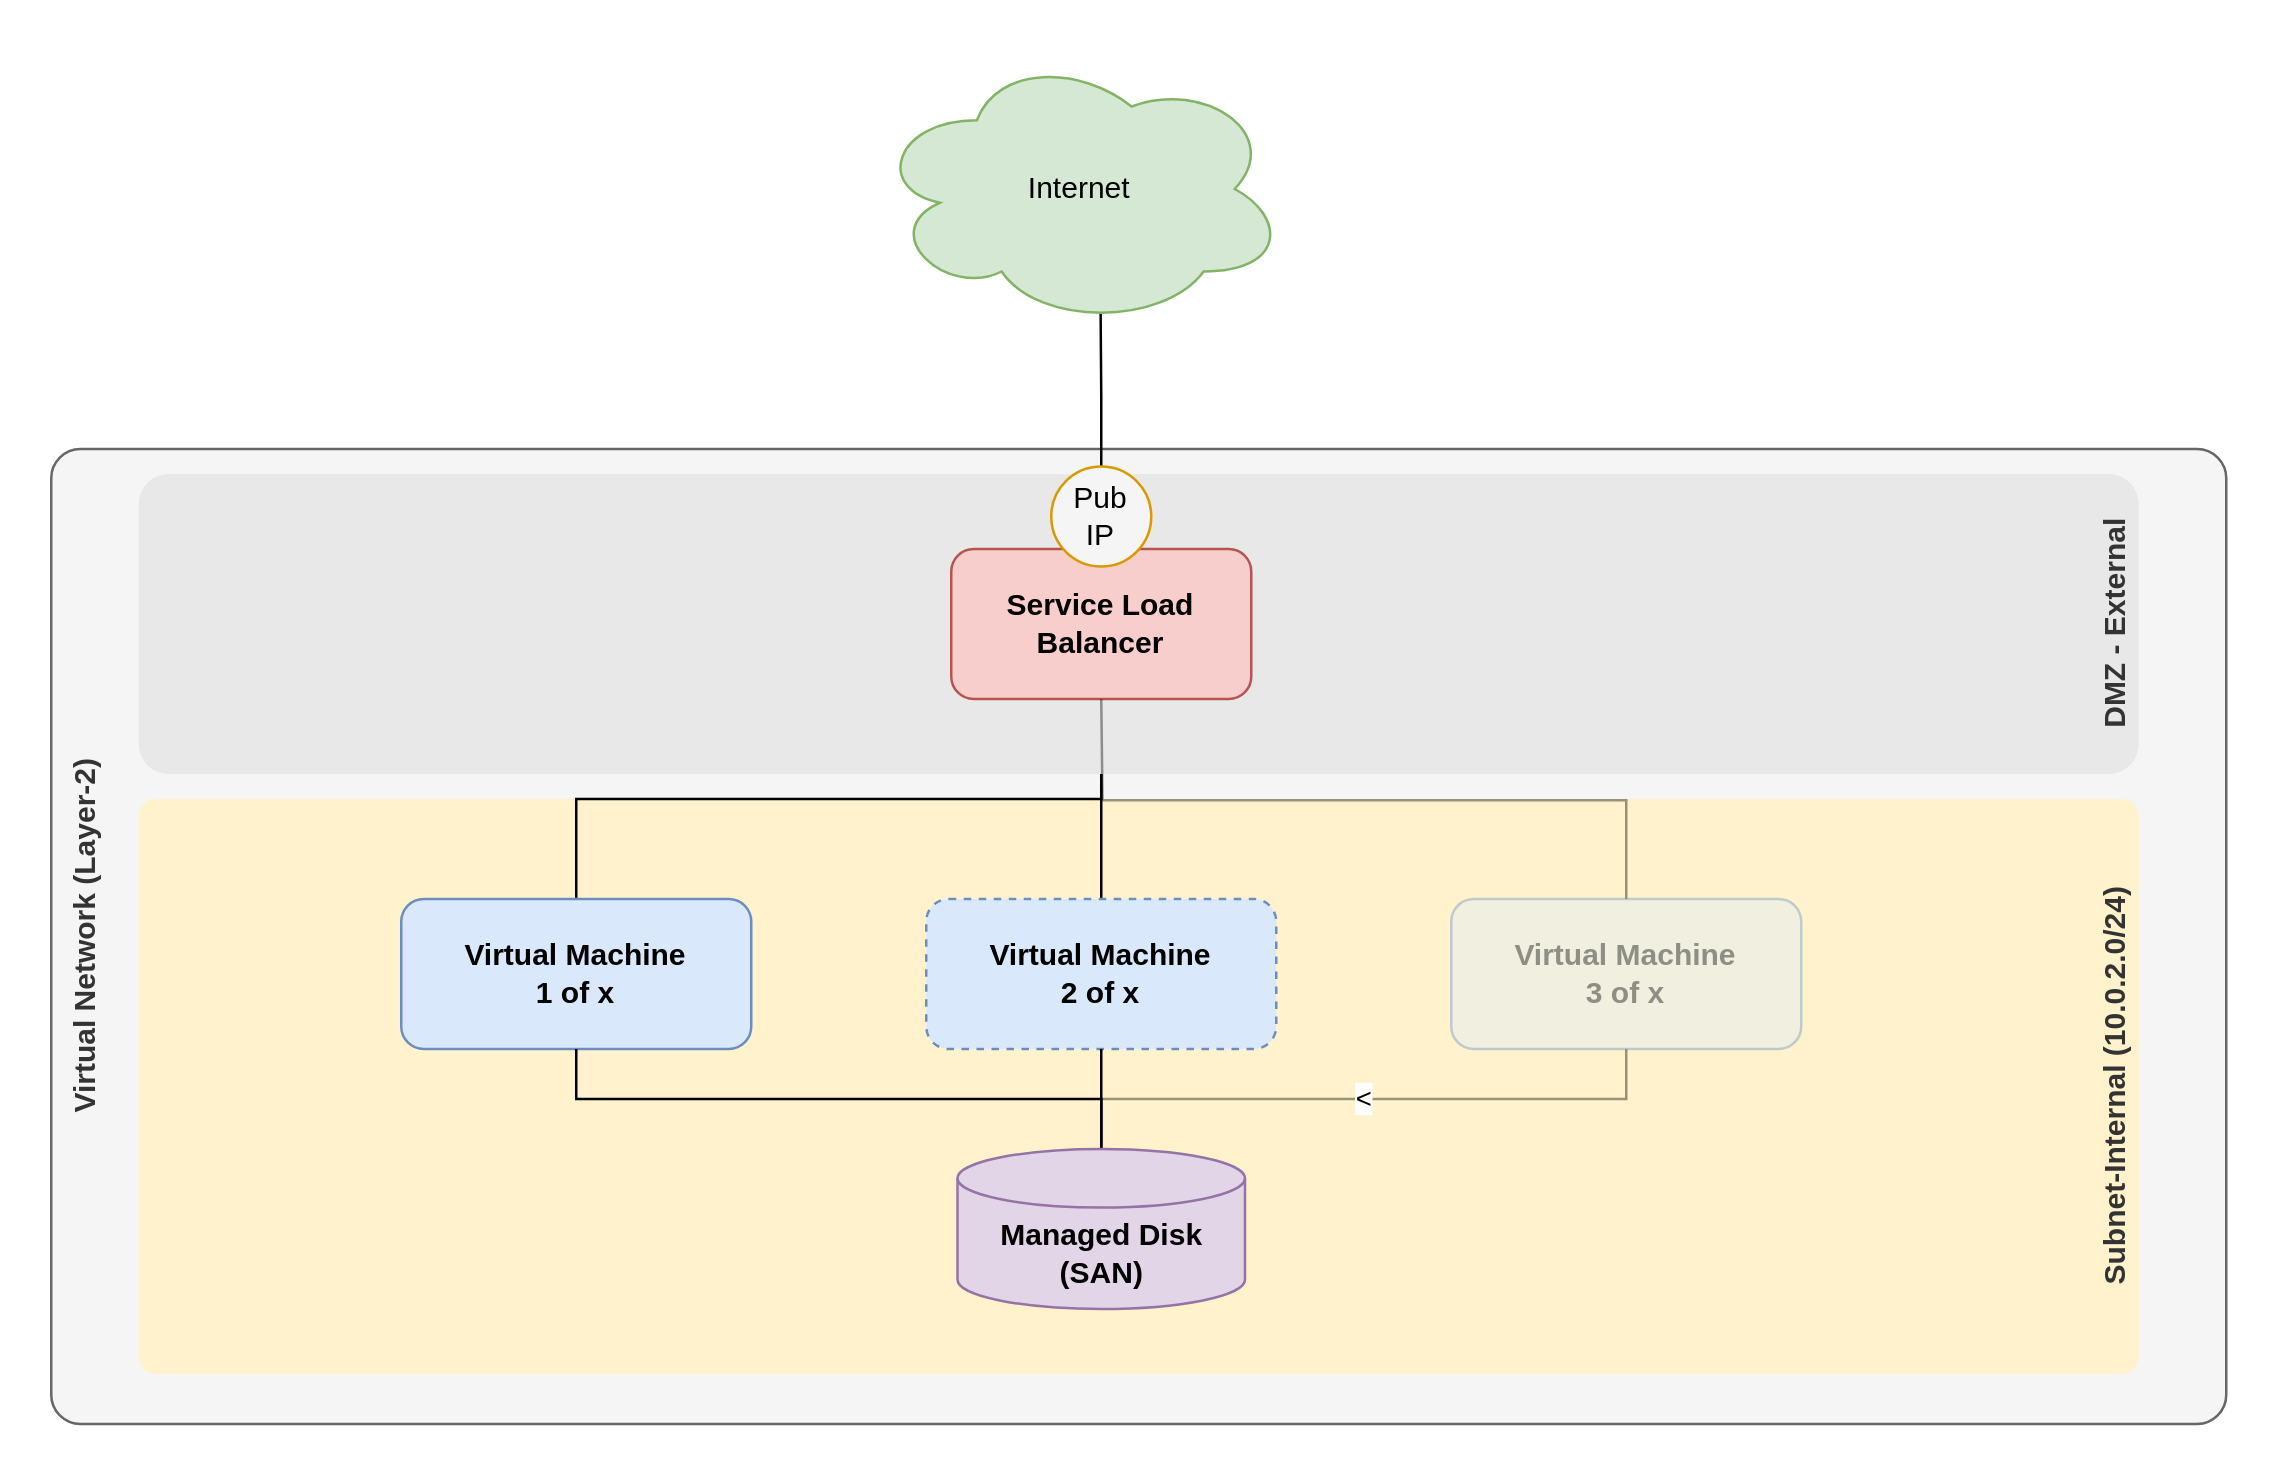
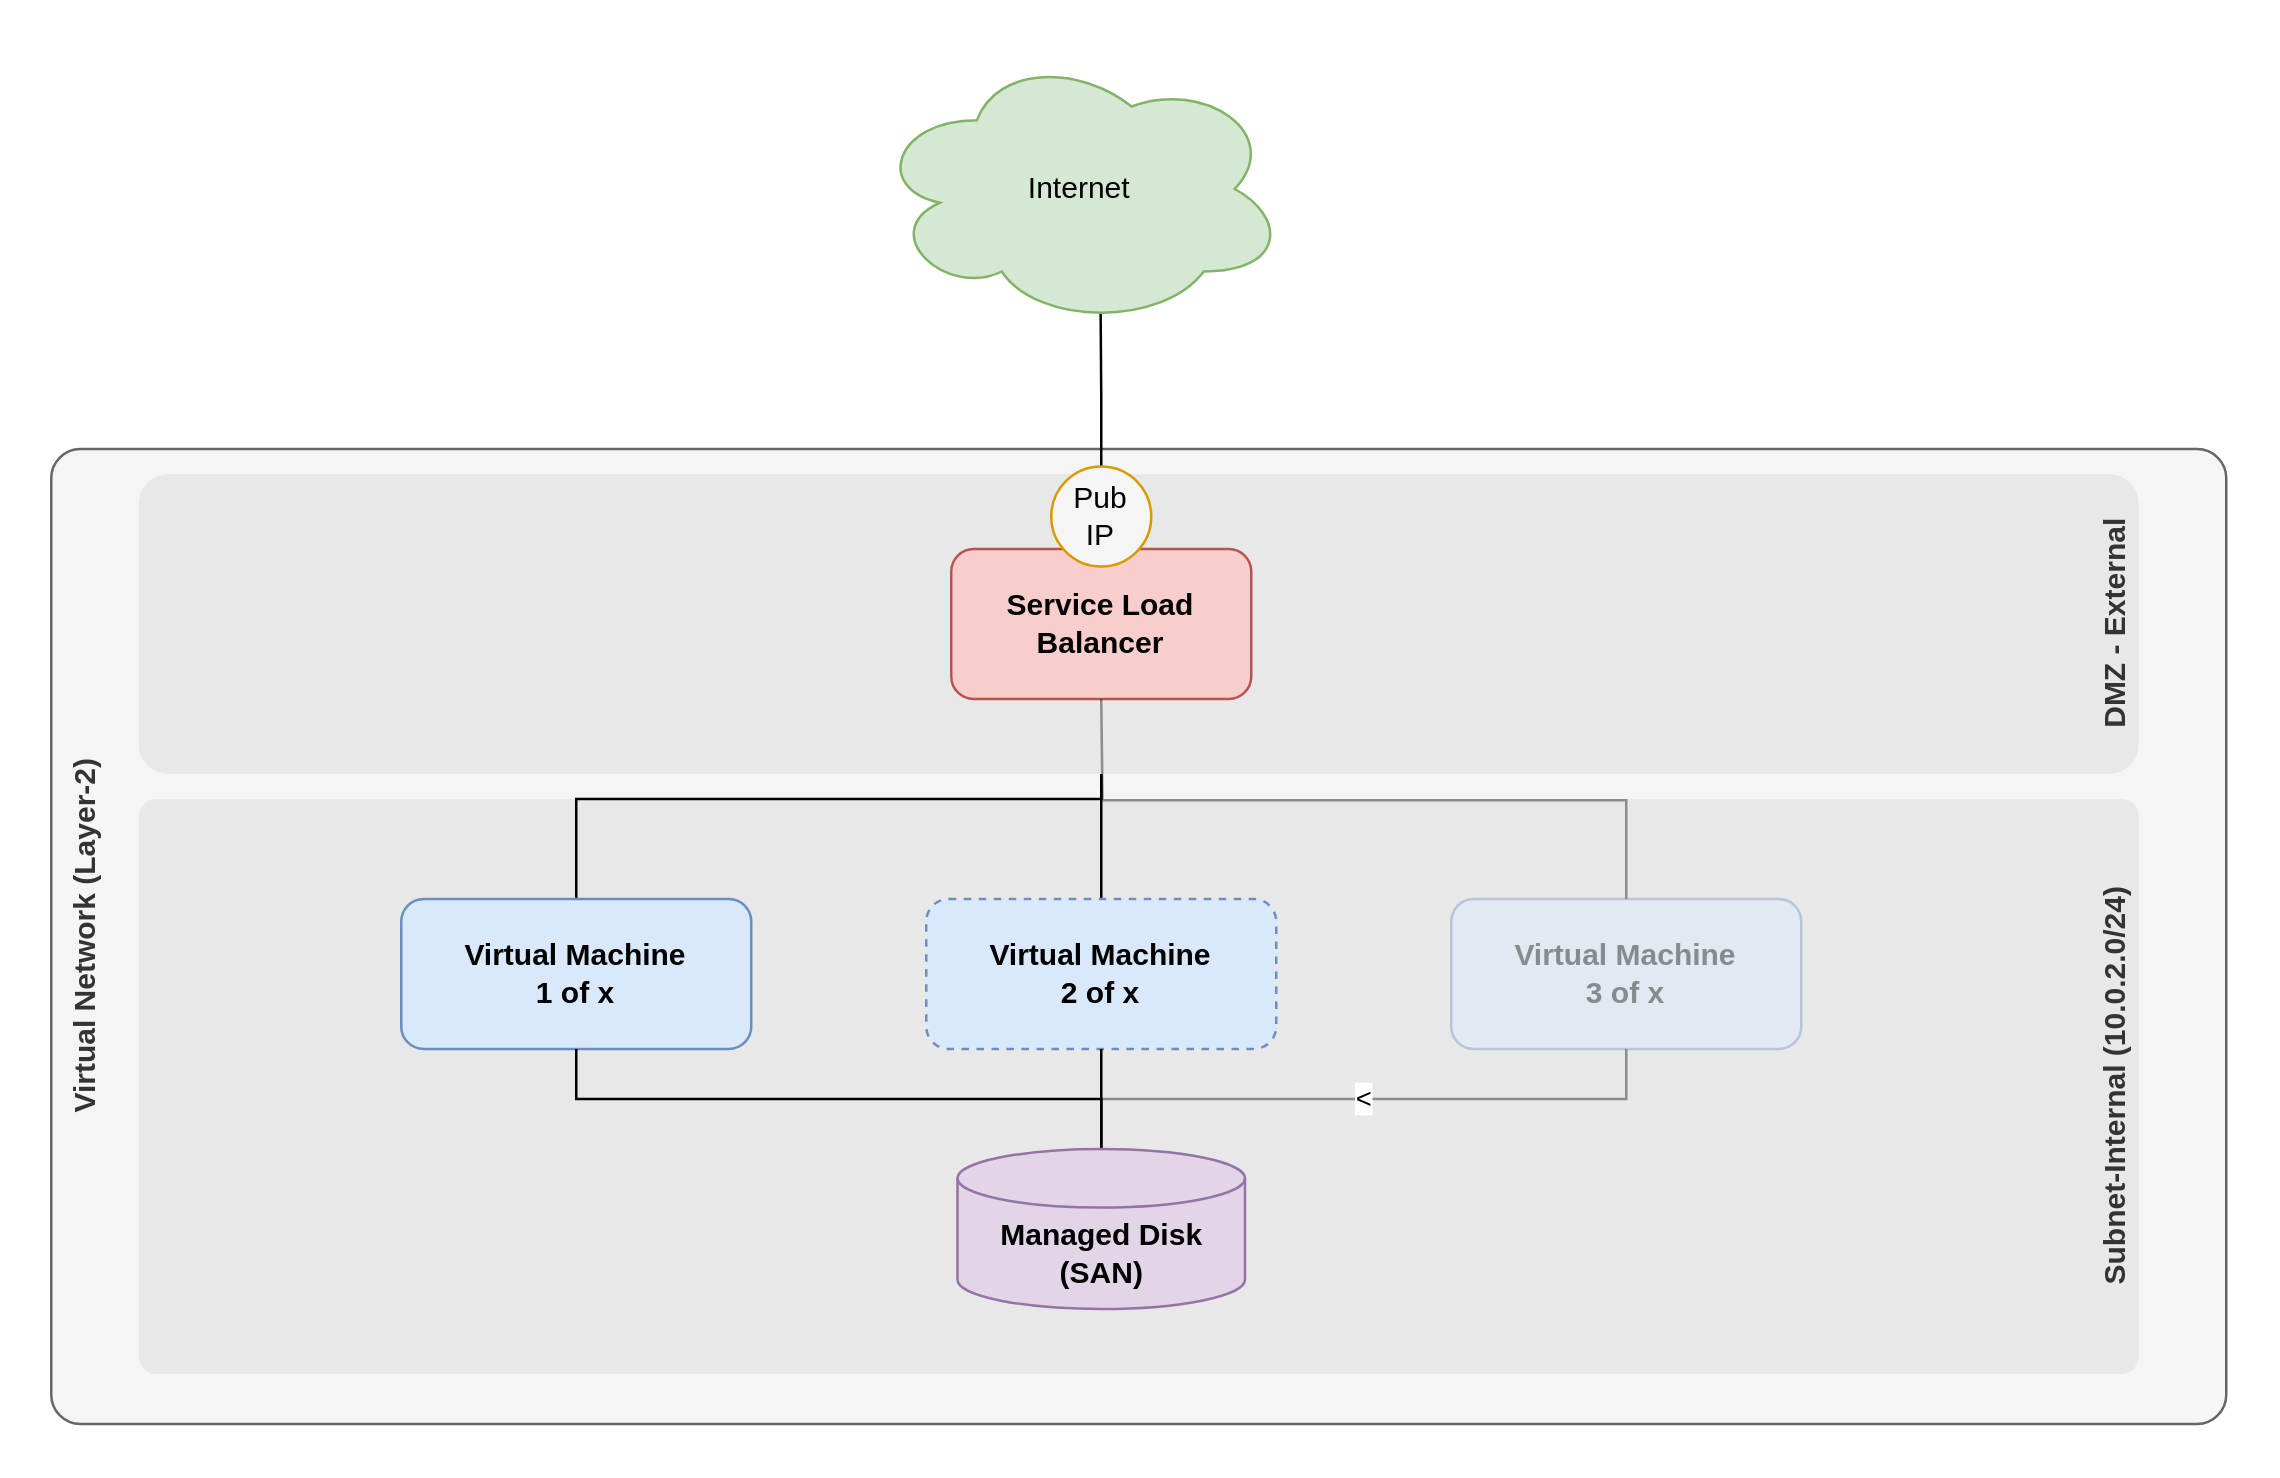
(1139, 1086) -> (1139, 1086)
